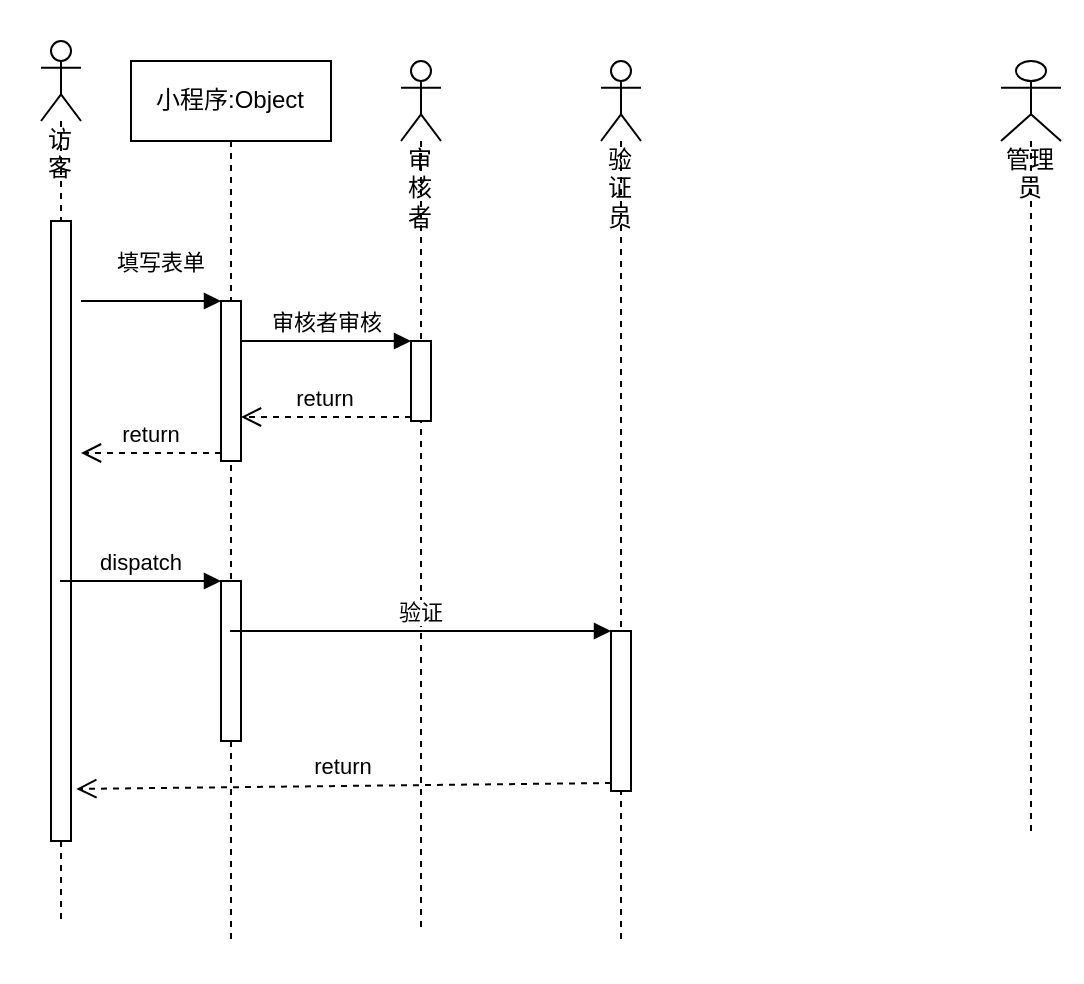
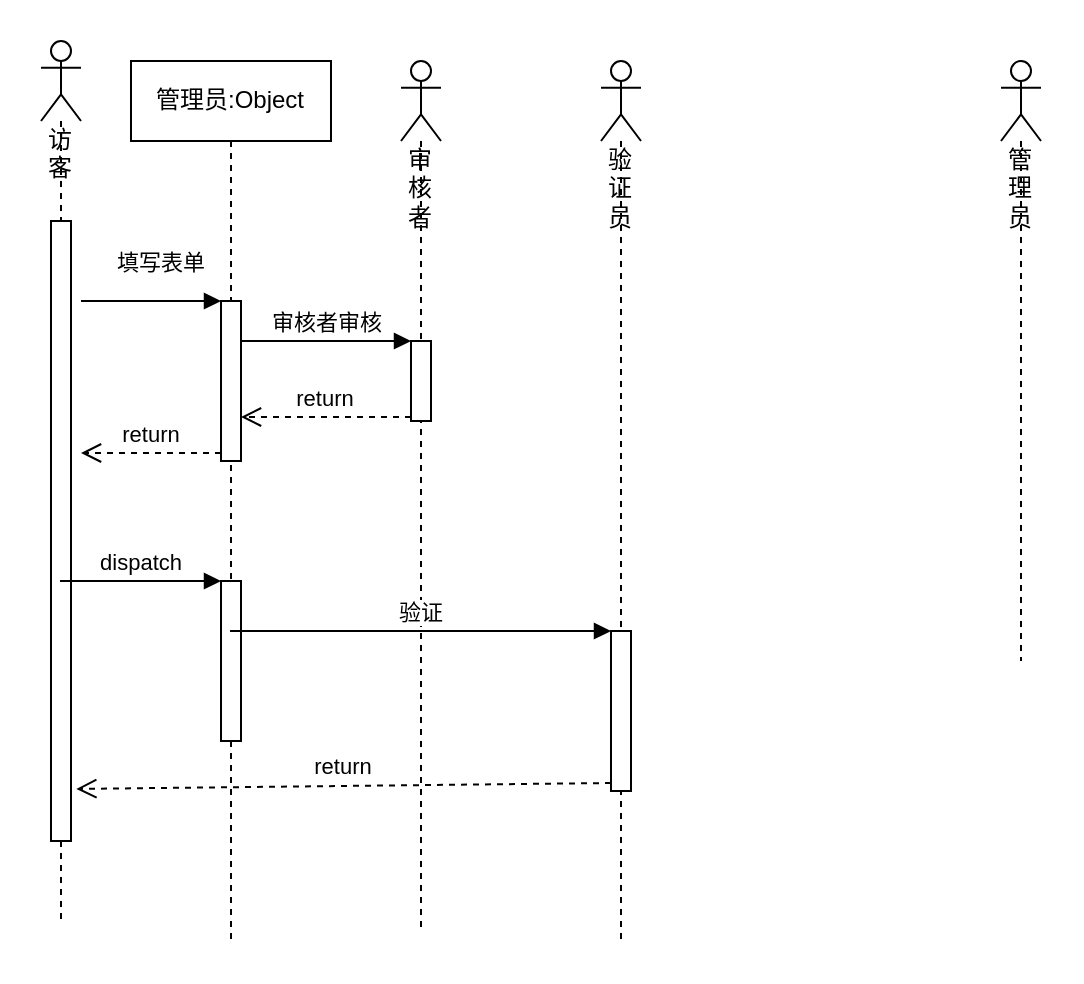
(231, 101) -> (231, 101)
(1031, 446) -> (1021, 361)
